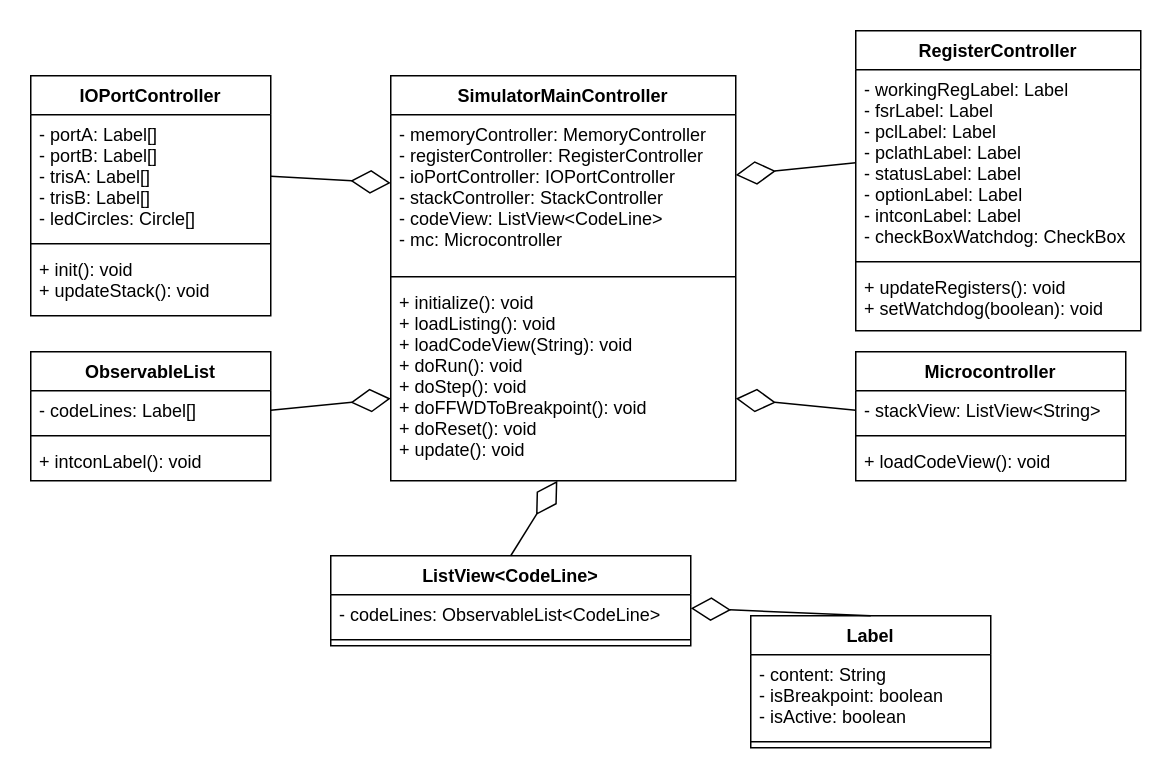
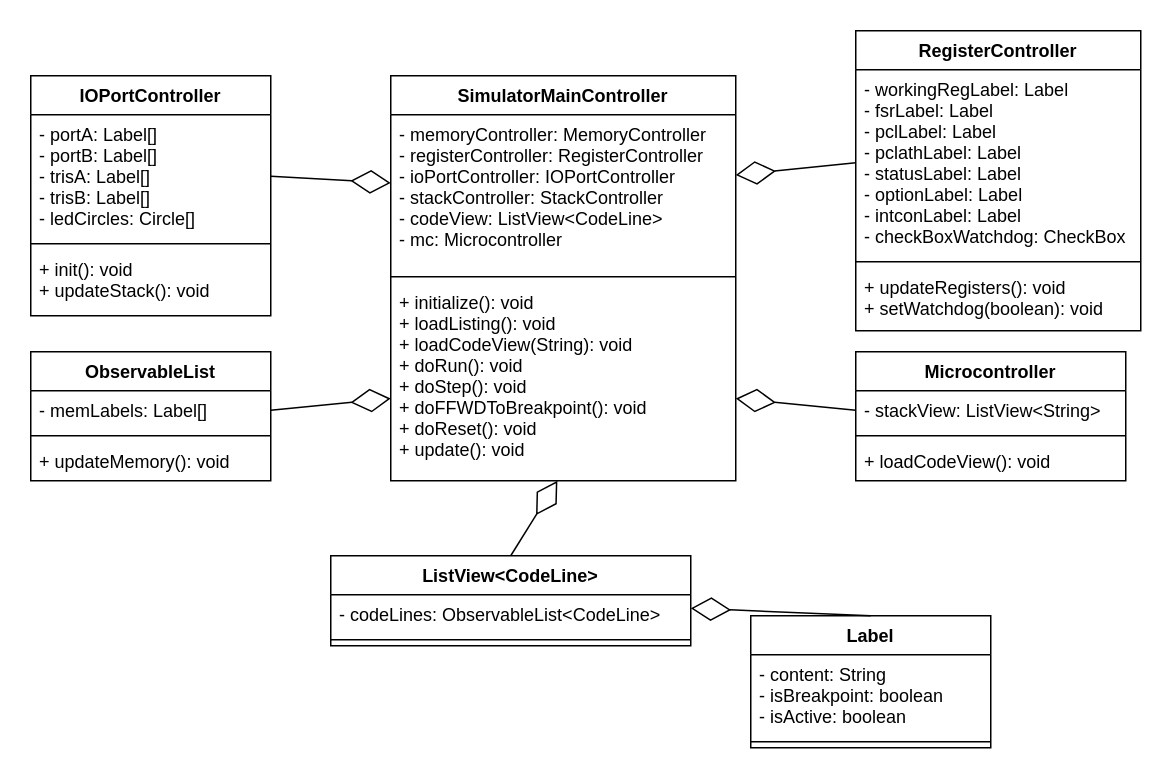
(128, 411) -> (128, 411)
(131, 462) -> (141, 462)
